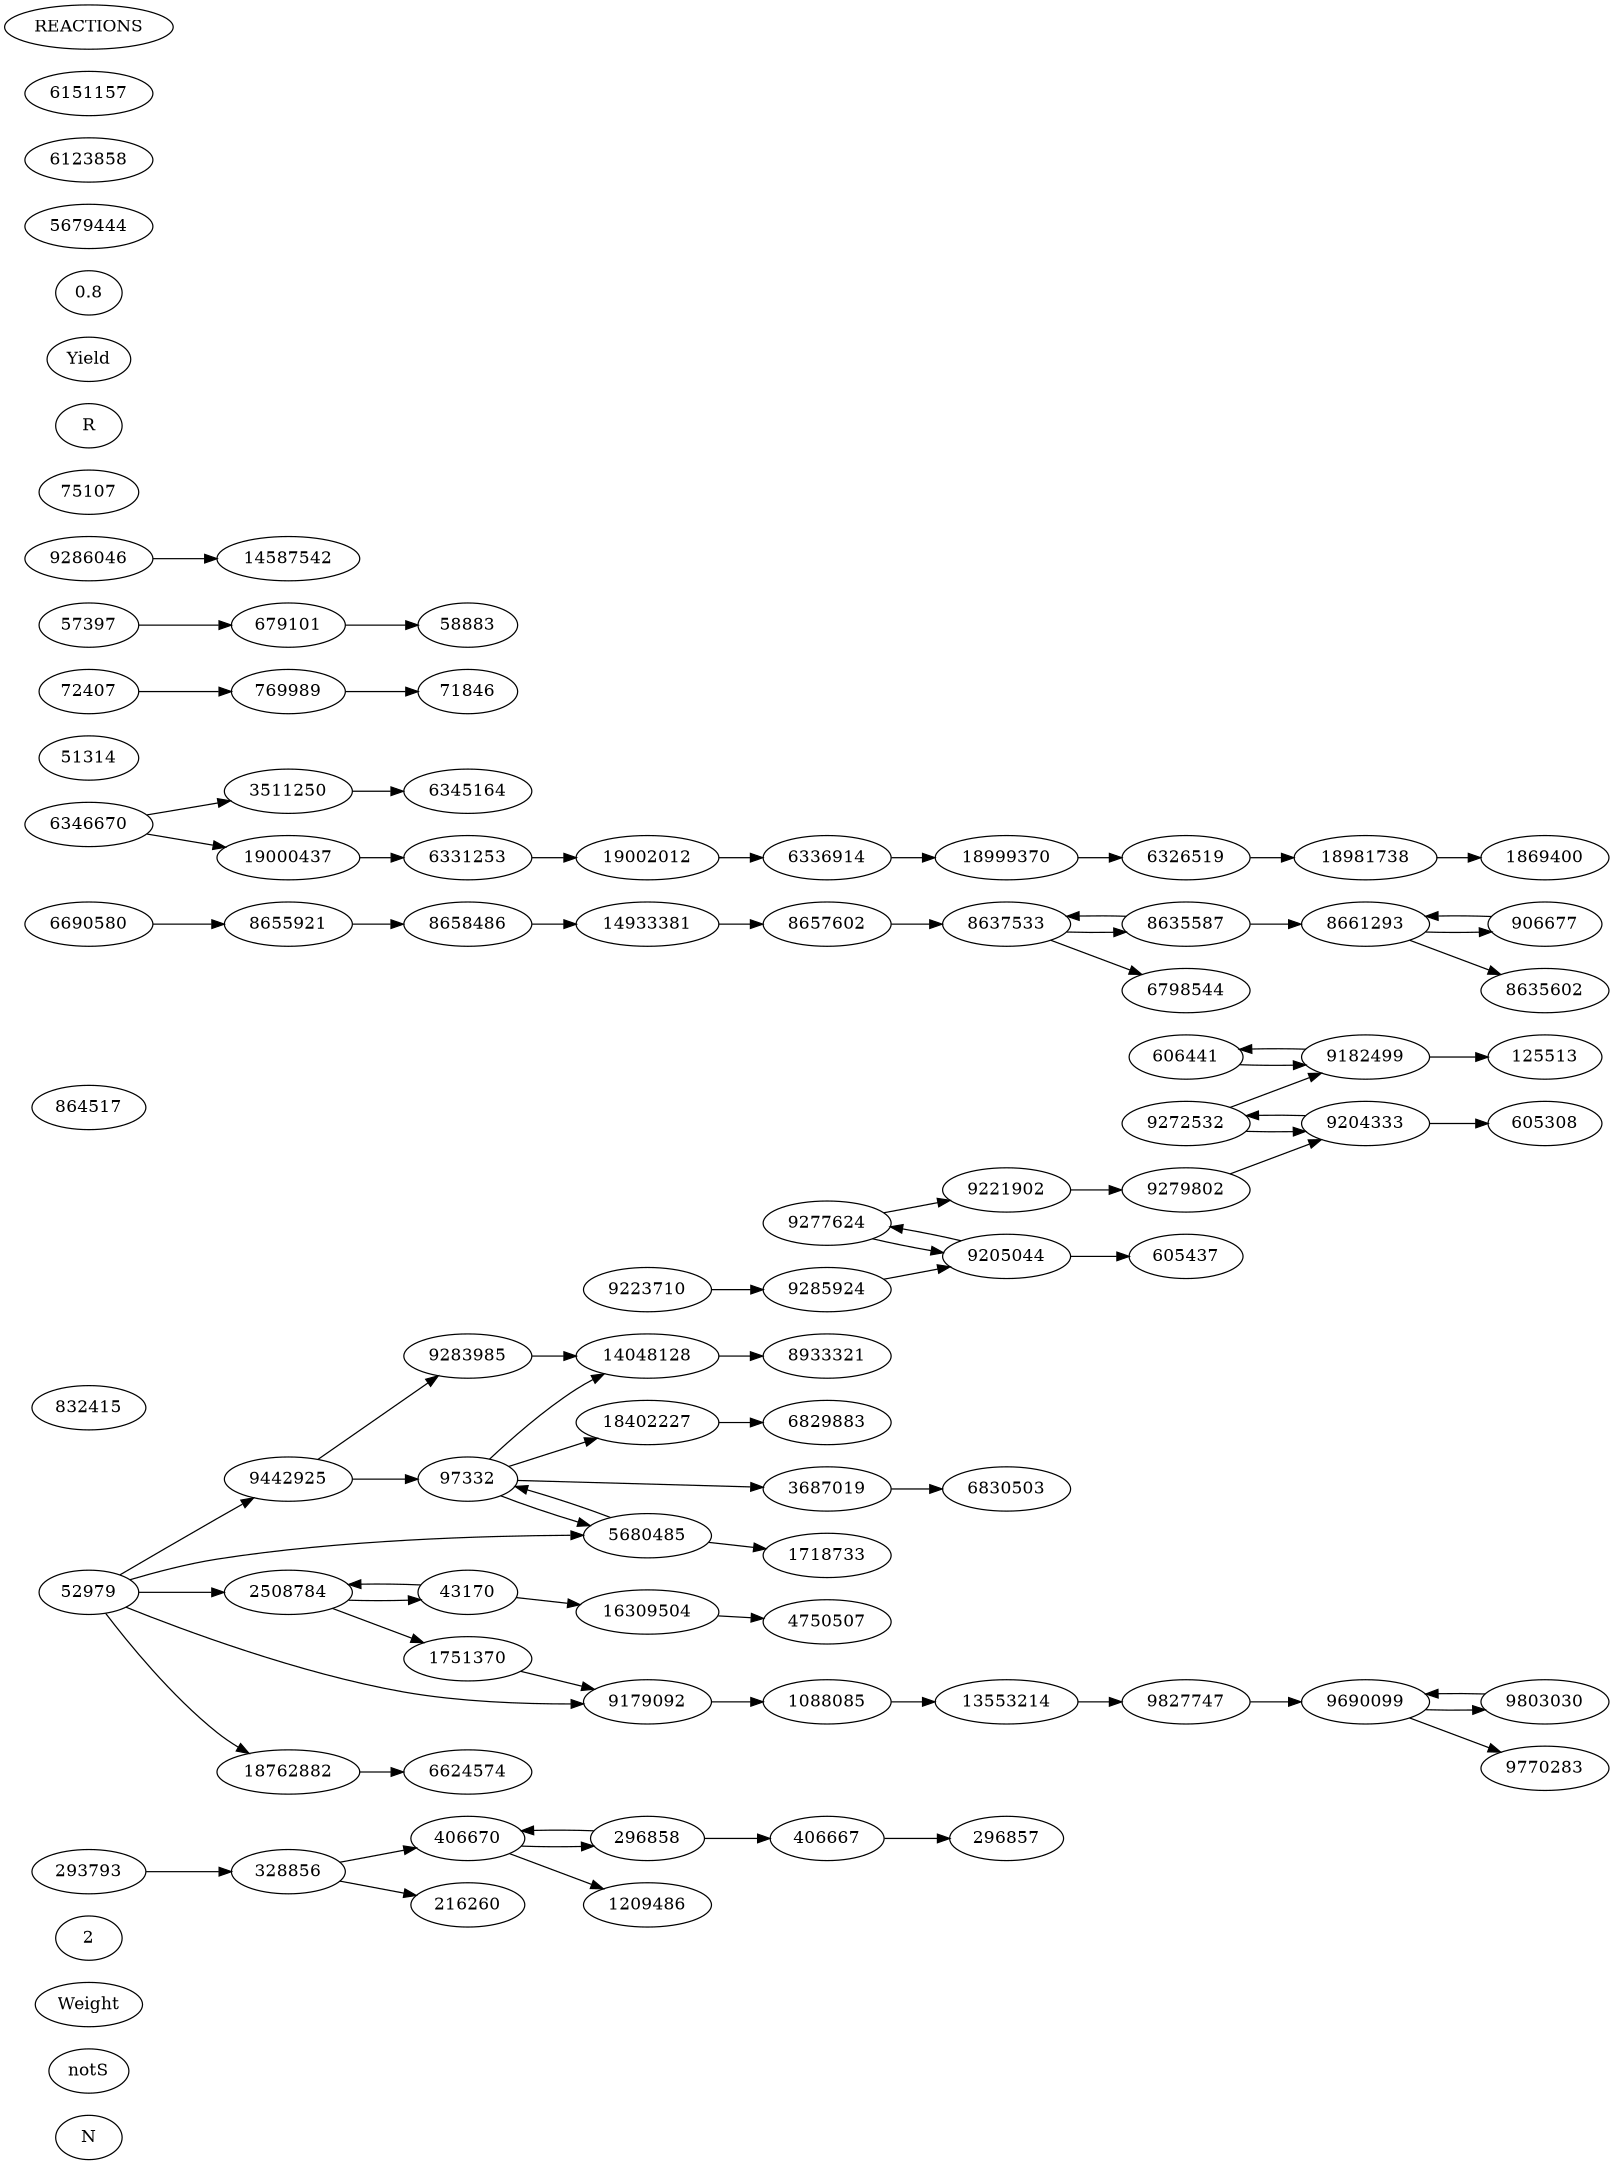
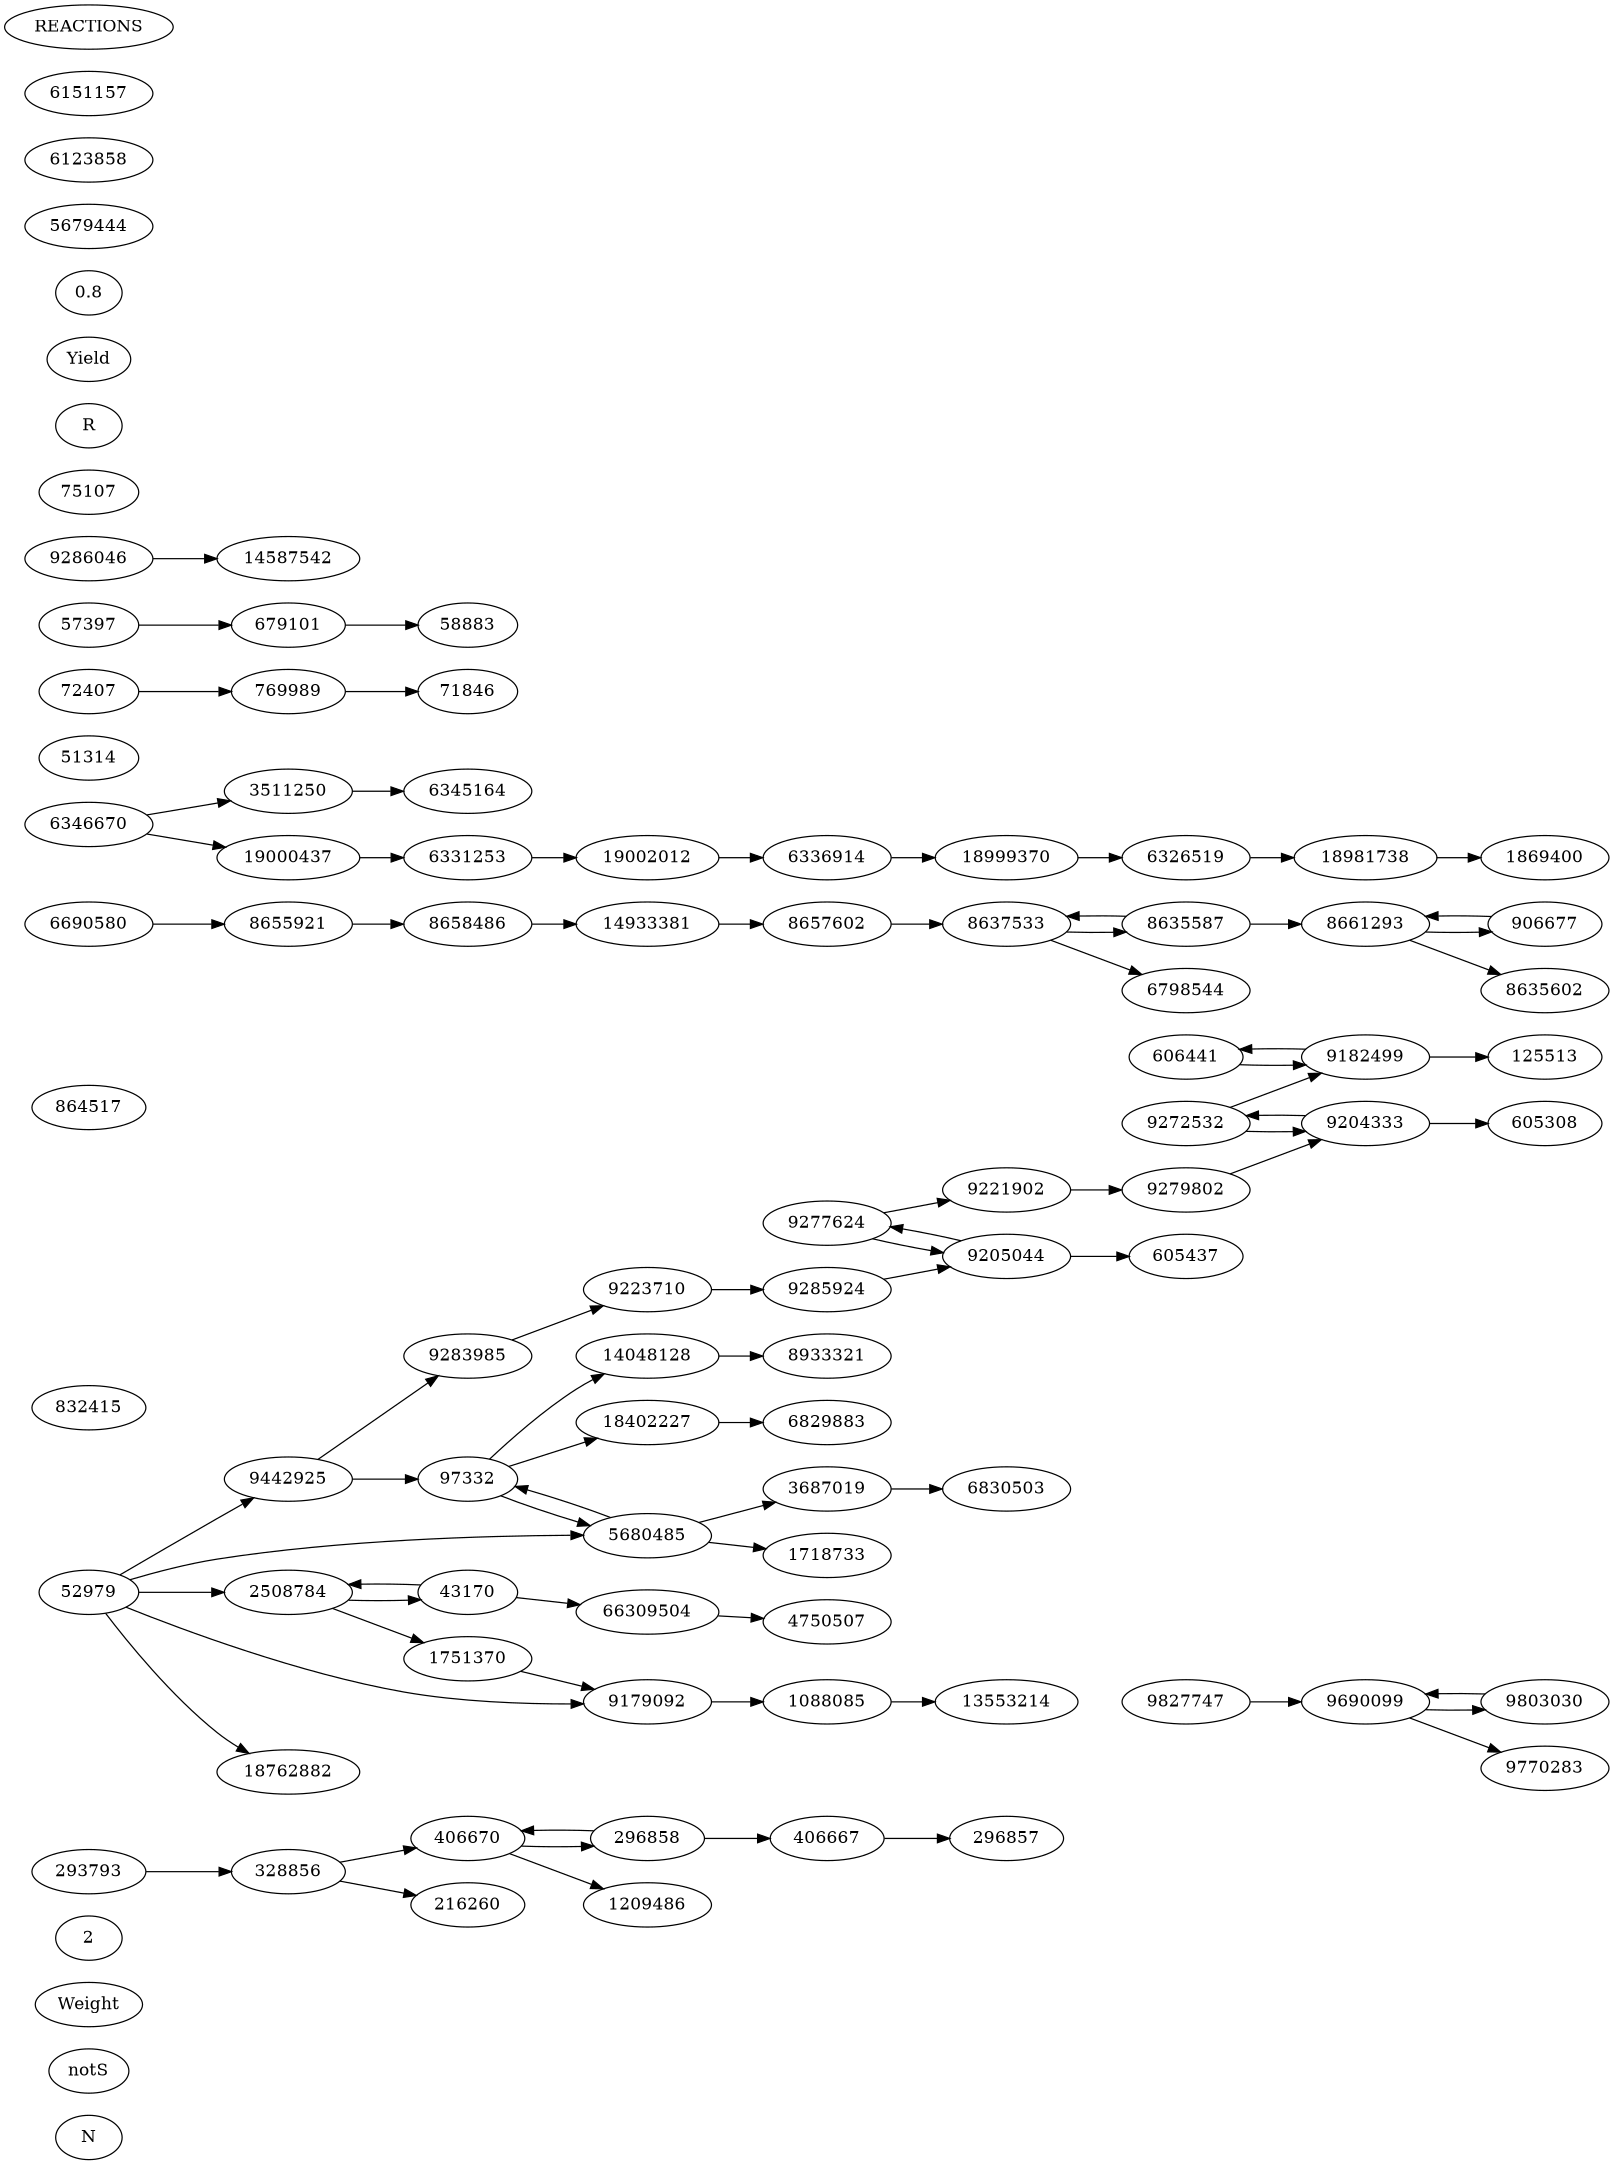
(548, 1356) -> (552, 1325)
(634, 1484) -> (731, 1514)
(647, 1612) -> (647, 1612)
(1093, 1702) -> none
(468, 1772) -> none
